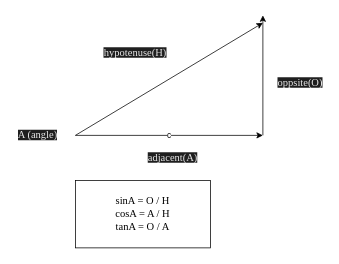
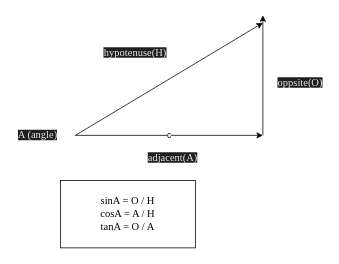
(143, 214) -> (128, 214)
